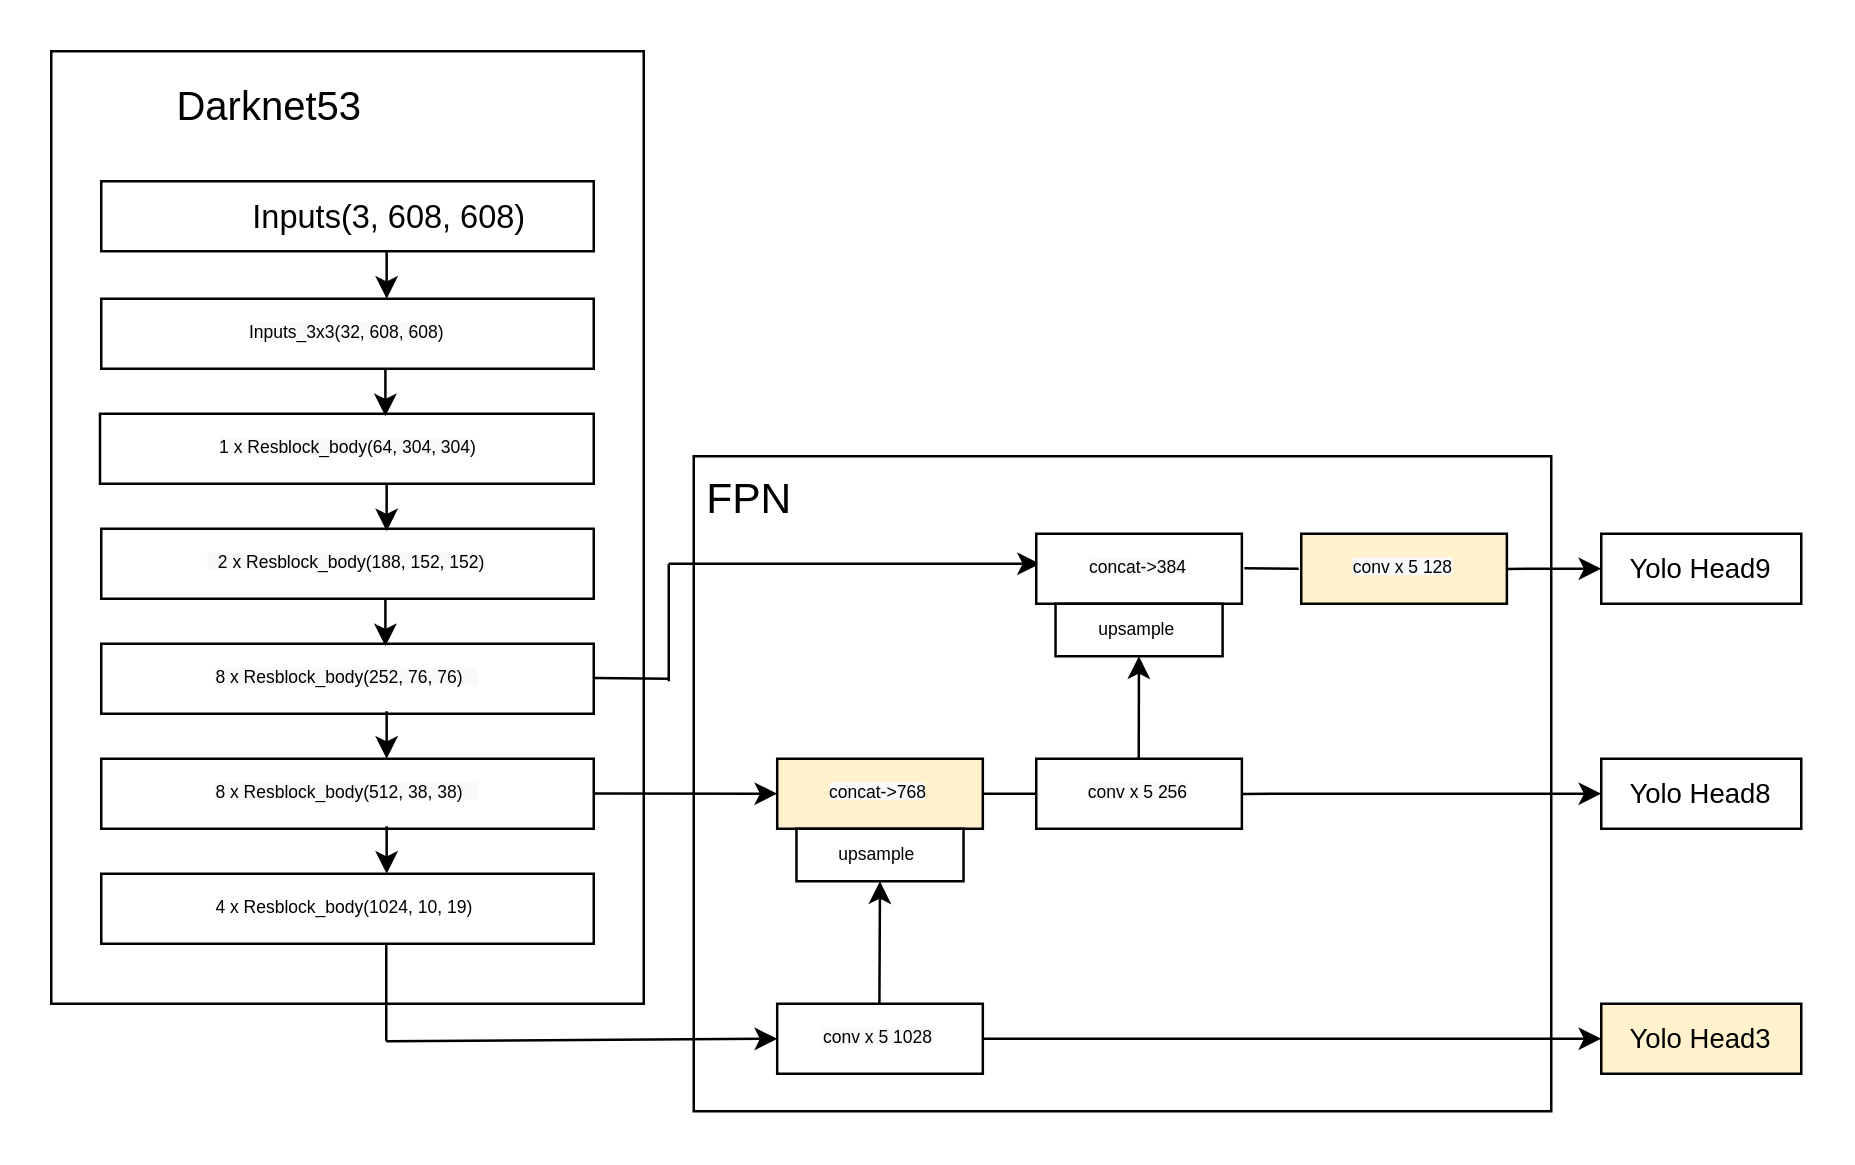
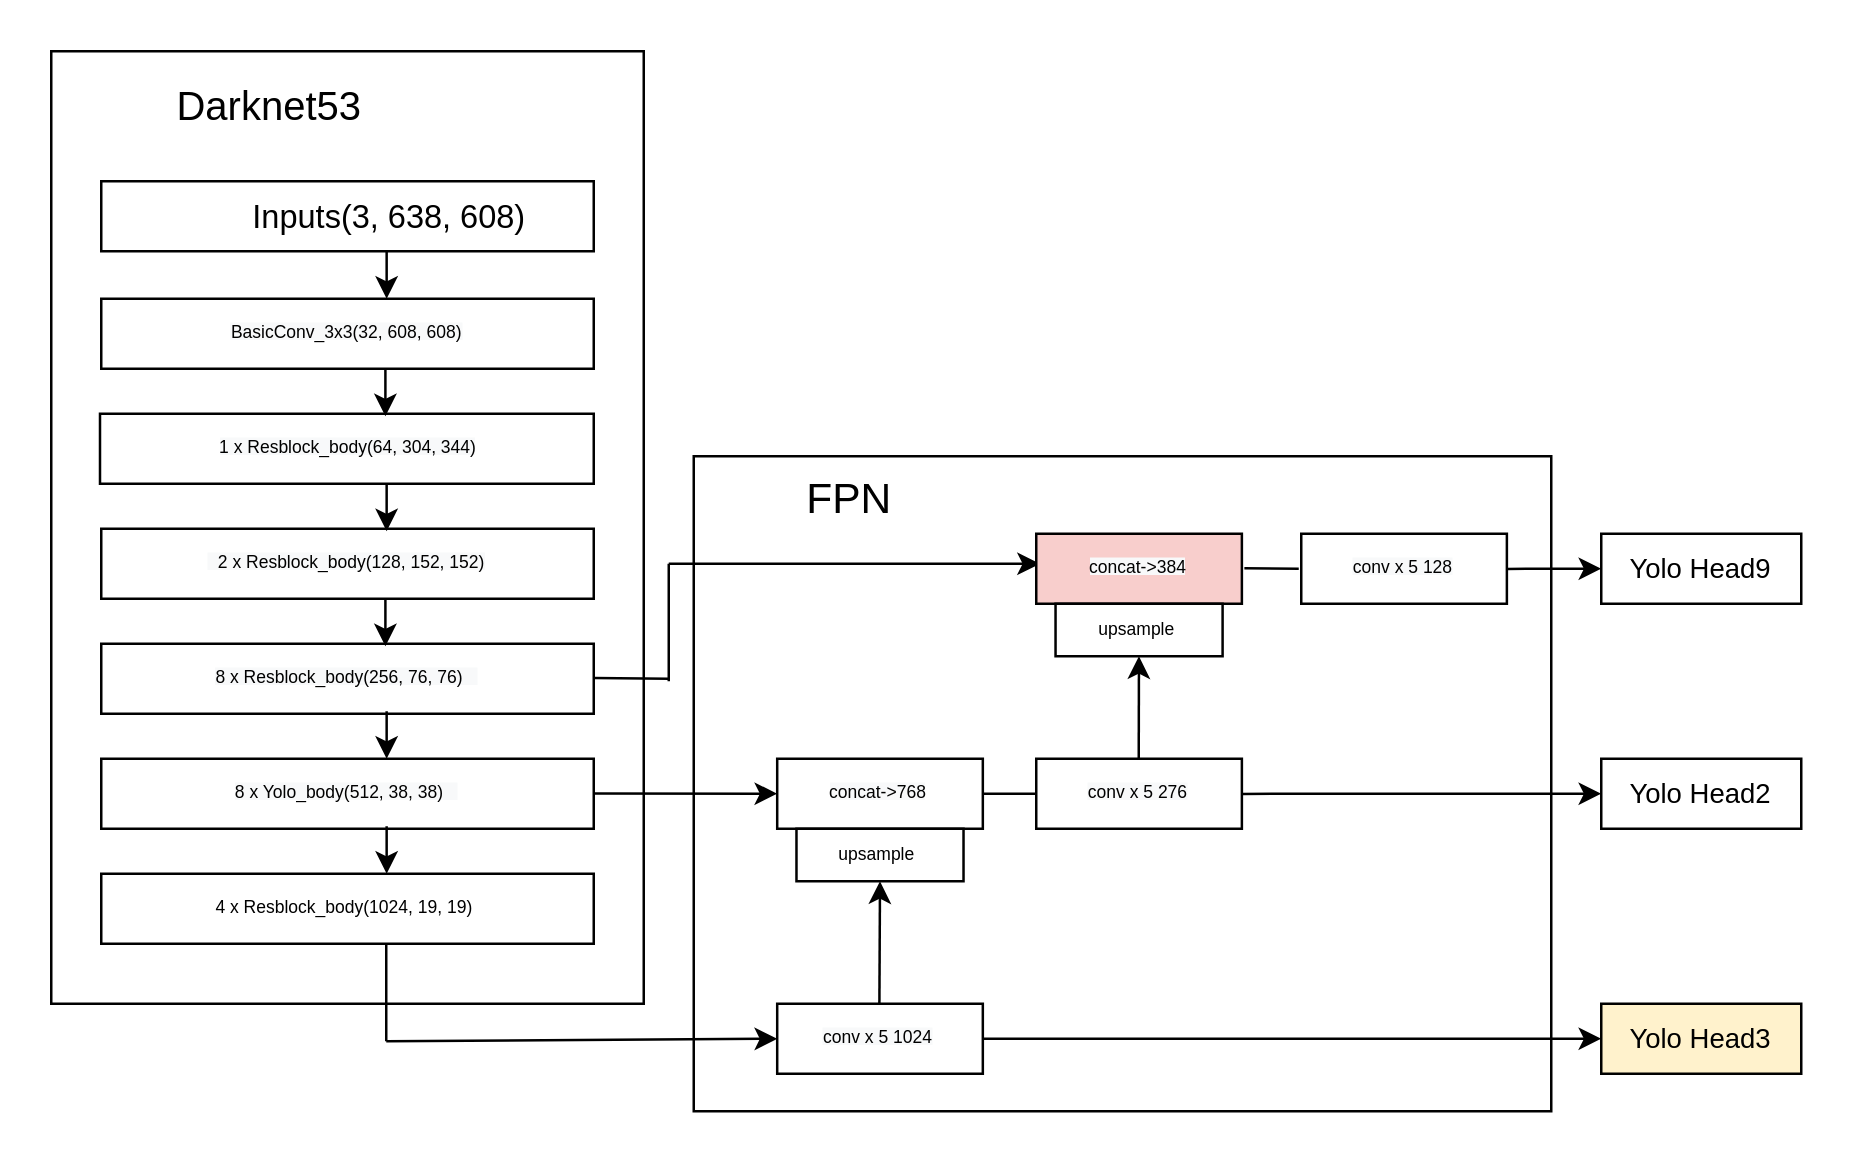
(390, 216) -> (390, 216)
(348, 334) -> (348, 334)
(349, 449) -> (349, 449)
(748, 501) -> (848, 501)
(348, 564) -> (348, 564)
(1139, 569) -> (1139, 569)
(1404, 569) -> (1404, 569)
(348, 679) -> (348, 679)
(348, 794) -> (348, 794)
(880, 794) -> (880, 794)
(1139, 794) -> (1139, 794)
(1701, 794) -> (1701, 794)
(348, 909) -> (348, 909)
(879, 1039) -> (879, 1039)
